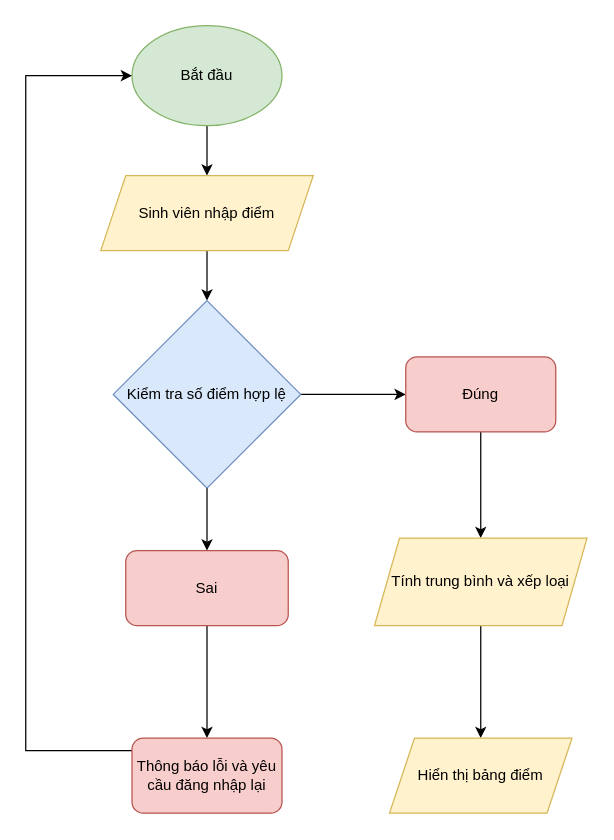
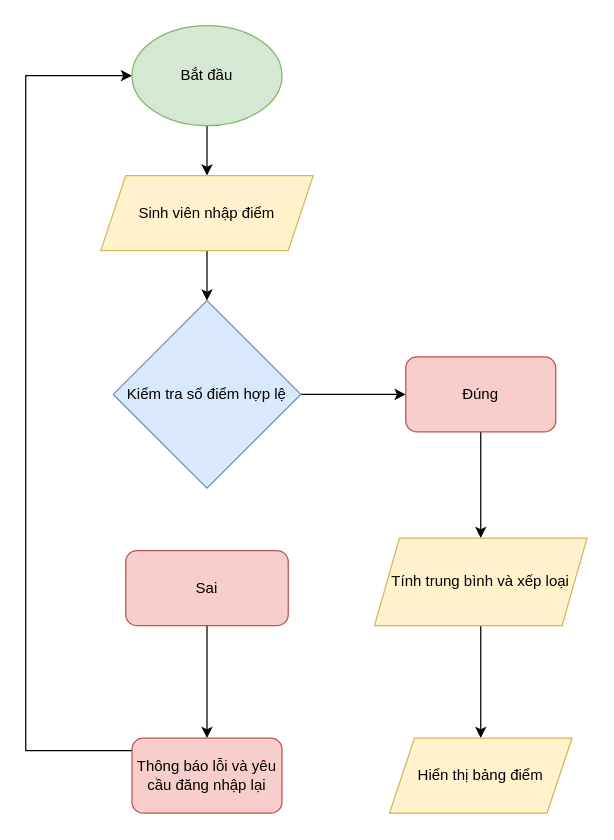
(207, 515) -> none
